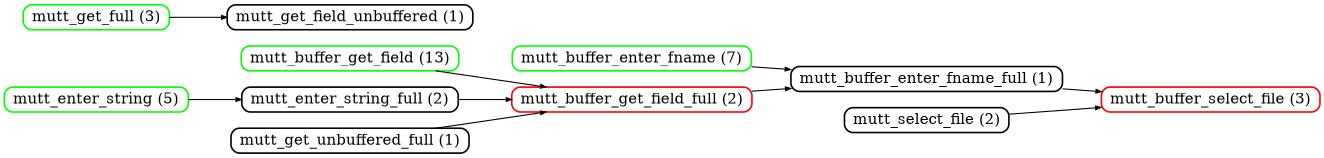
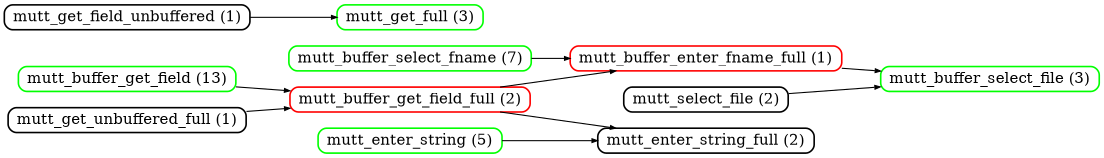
(195, 17) -> (291, 17)
(632, 58) -> (410, 58)
(927, 79) -> (706, 58)
(482, 100) -> (555, 120)
(1211, 100) -> (990, 79)
